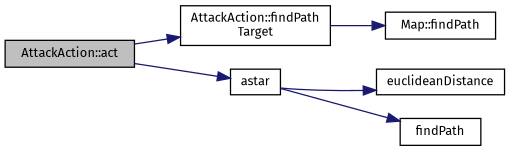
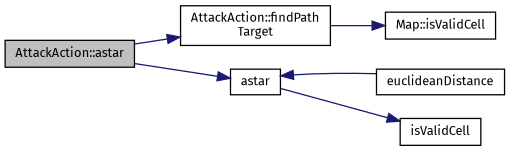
(441, 26) -> (441, 26)
(70, 54) -> (70, 54)
(322, 90) -> (335, 73)
(441, 132) -> (441, 132)
